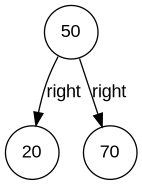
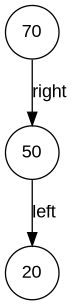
(89, 86) -> (32, 86)
(64, 92) -> (45, 213)
